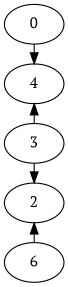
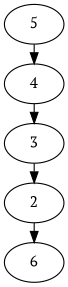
(34, 24) -> (34, 24)
(34, 119) -> (34, 108)
(34, 238) -> (34, 227)
